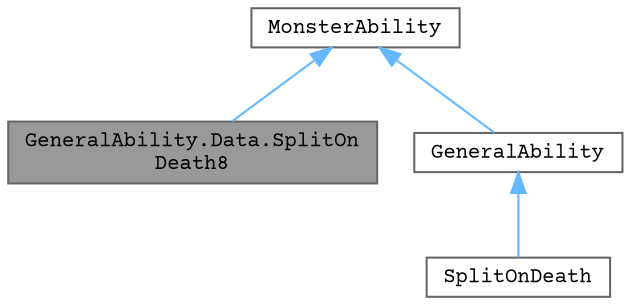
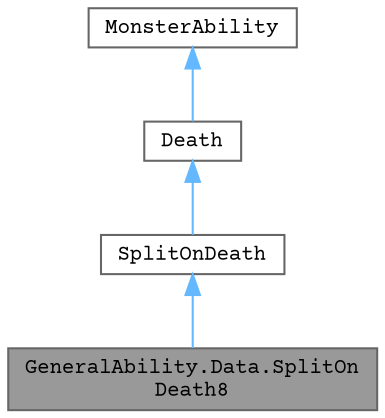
(273, 91) -> (193, 322)
(518, 153) -> (193, 141)
